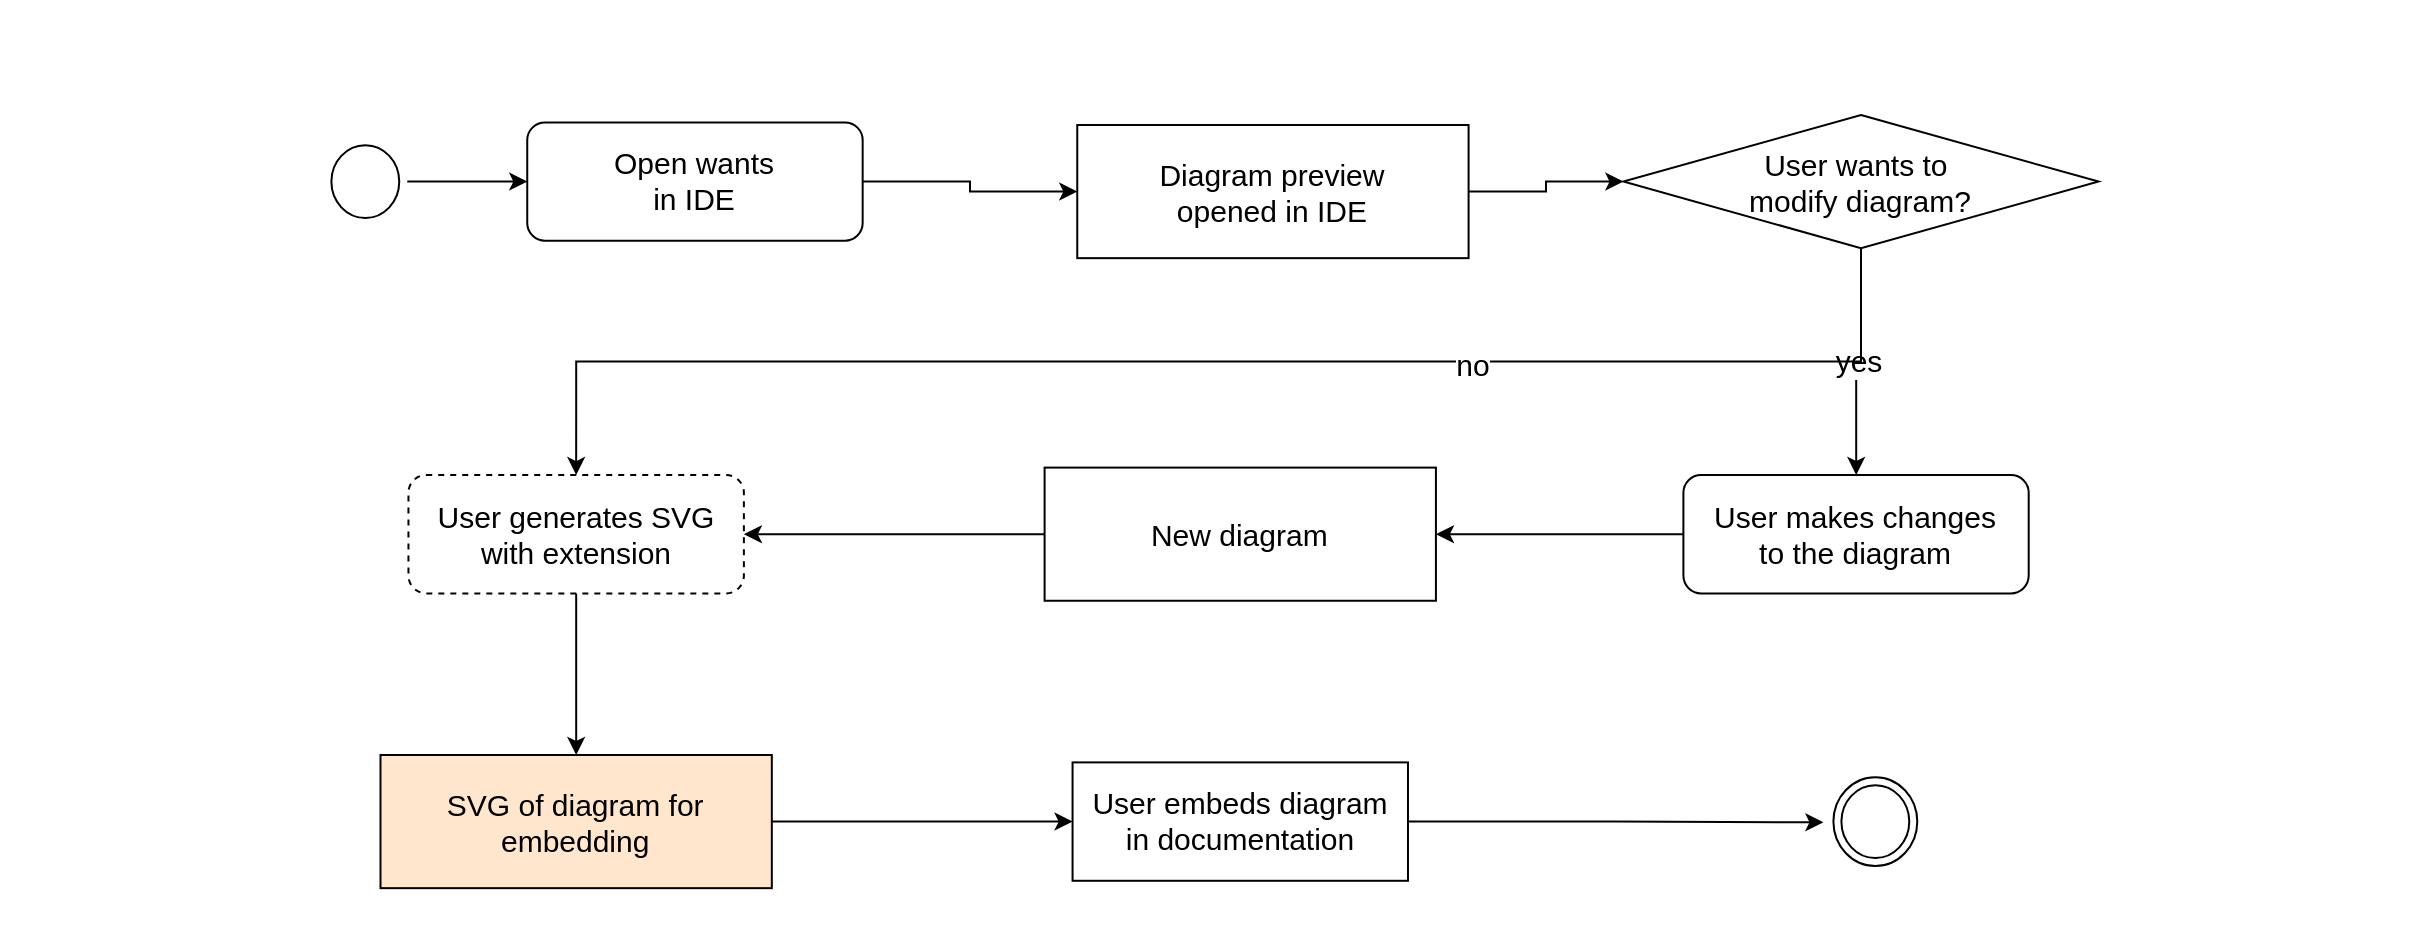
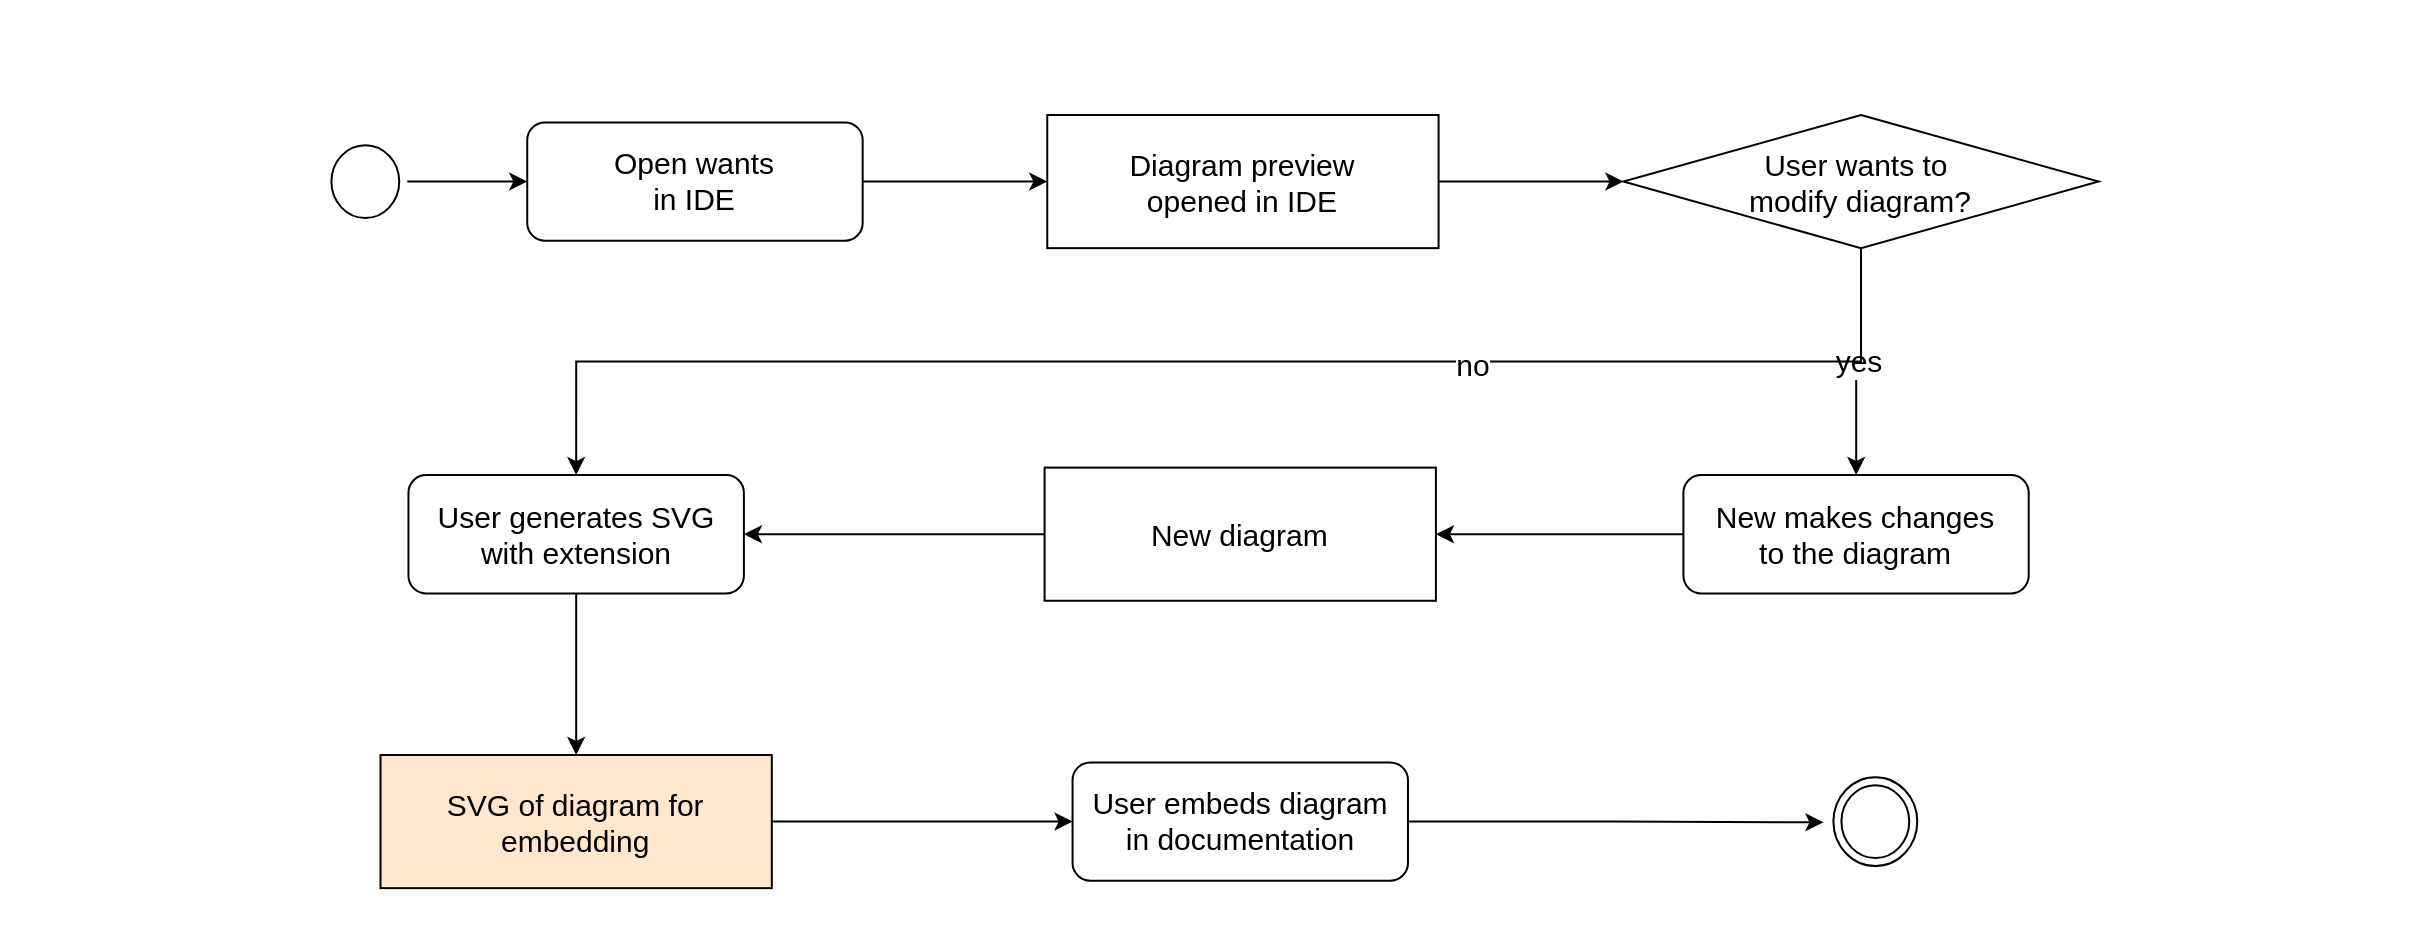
(1273, 192) -> (1243, 182)
(576, 534) -> (576, 534)
(1856, 535) -> (1856, 535)
(1240, 822) -> (1240, 822)
